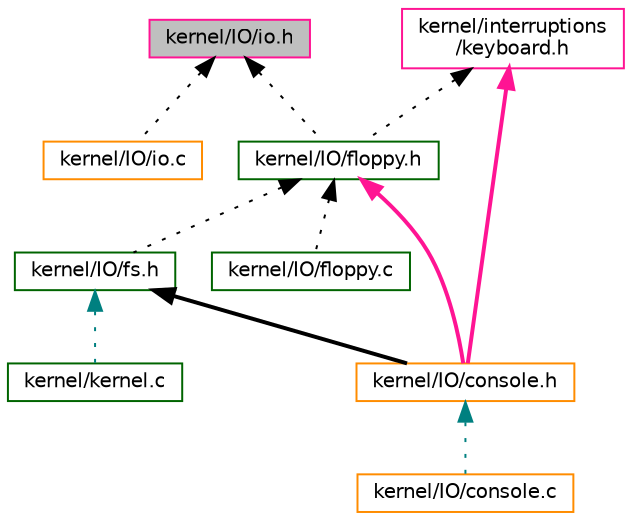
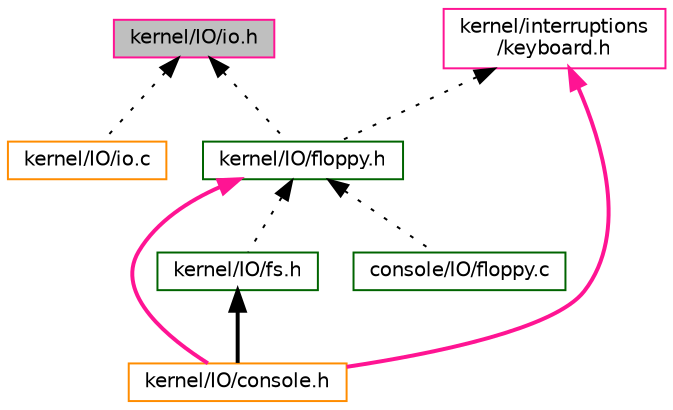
(311, 271) -> (459, 271)
(95, 382) -> none
(465, 493) -> none
